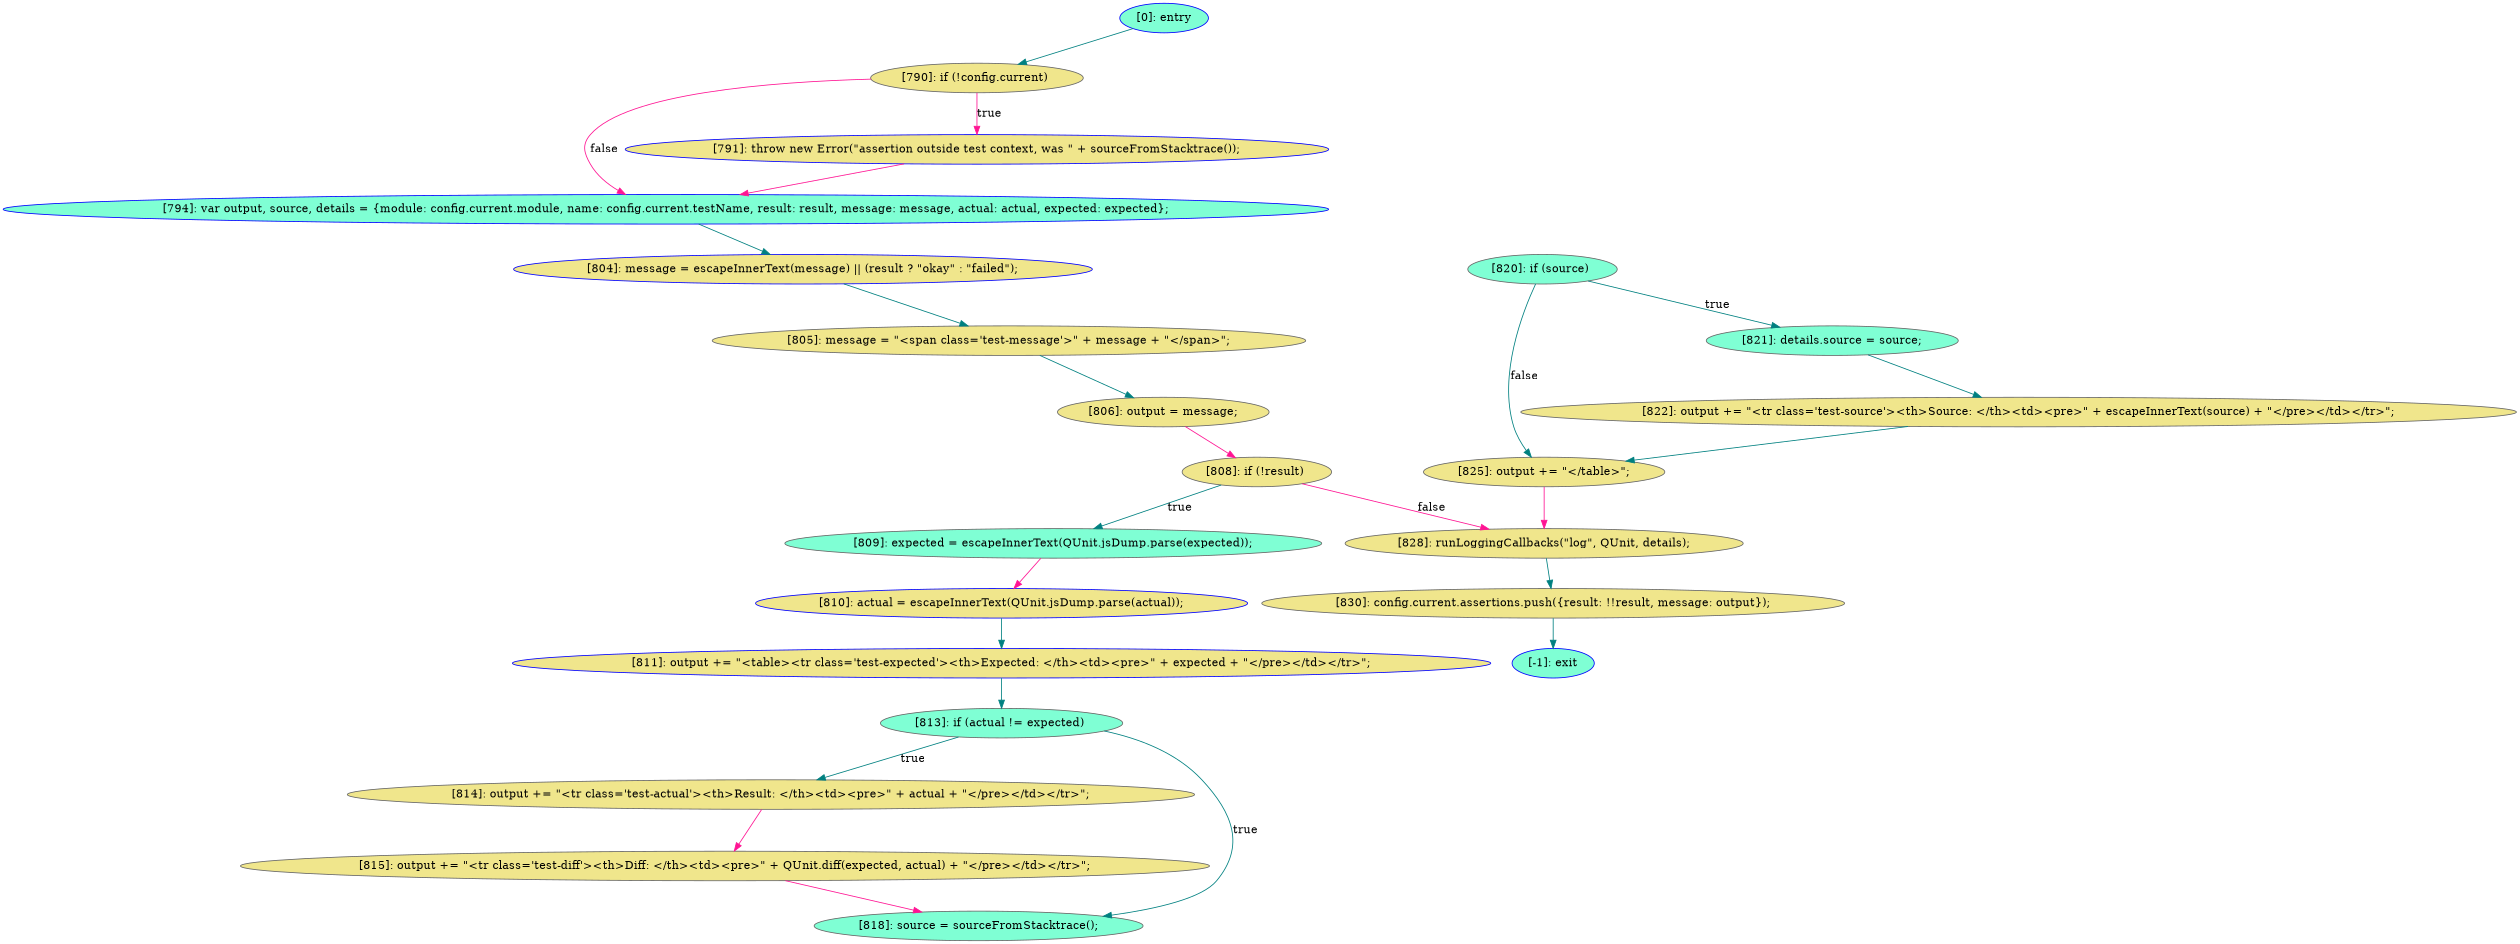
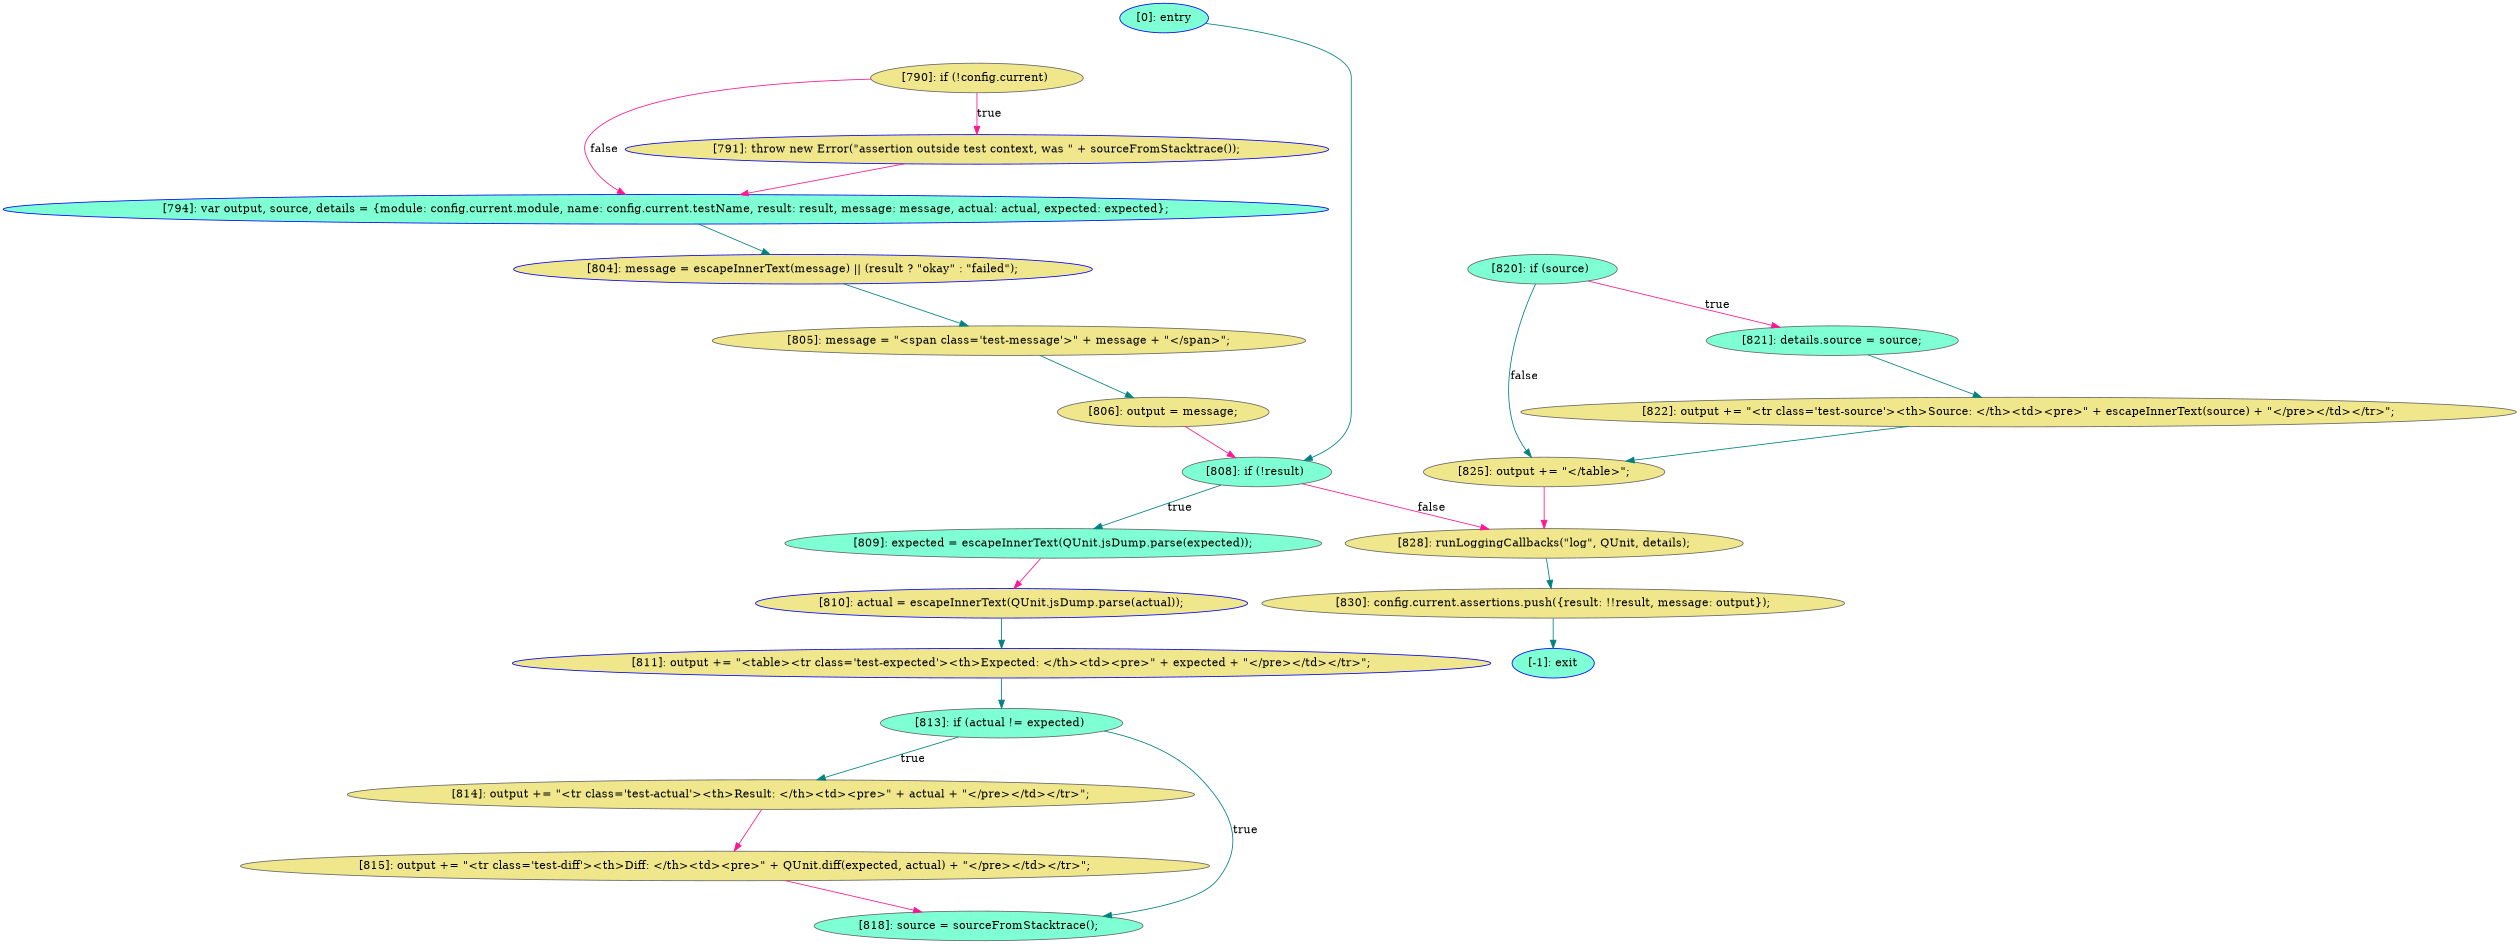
(1080, 45) -> (1351, 196)
(1680, 303) -> (1680, 303)
(1257, 472) -> (1257, 472)
